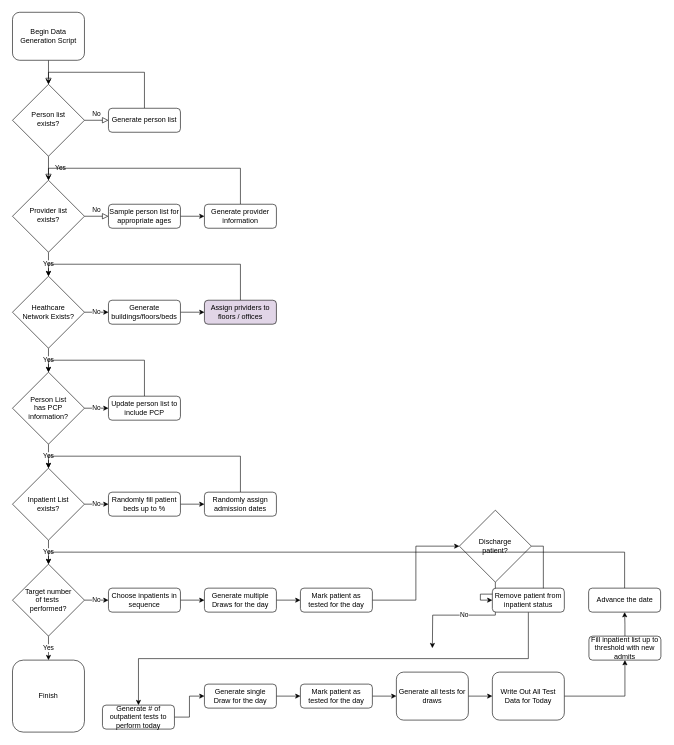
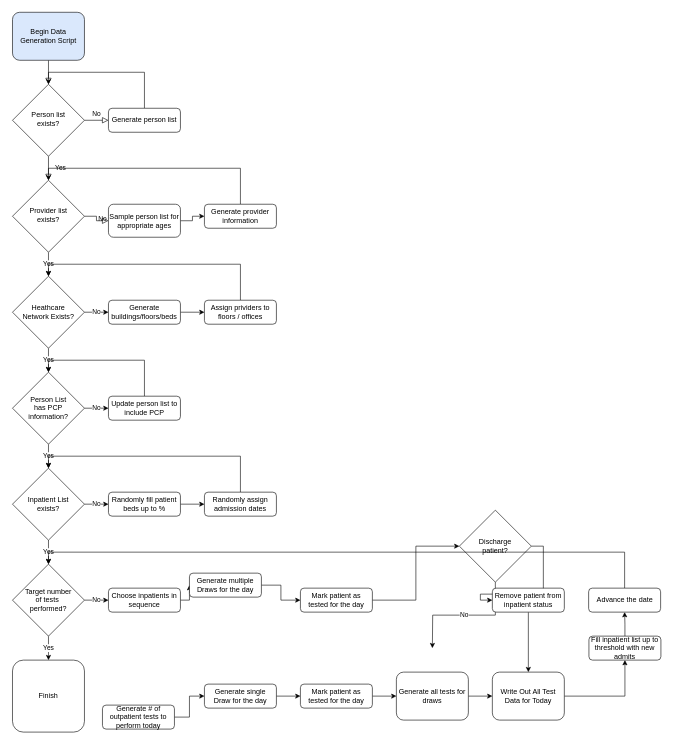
(48, 36) -> (48, 36)
(144, 216) -> (144, 221)
(240, 312) -> (240, 312)
(240, 600) -> (225, 585)
(314, 659) -> (528, 662)
